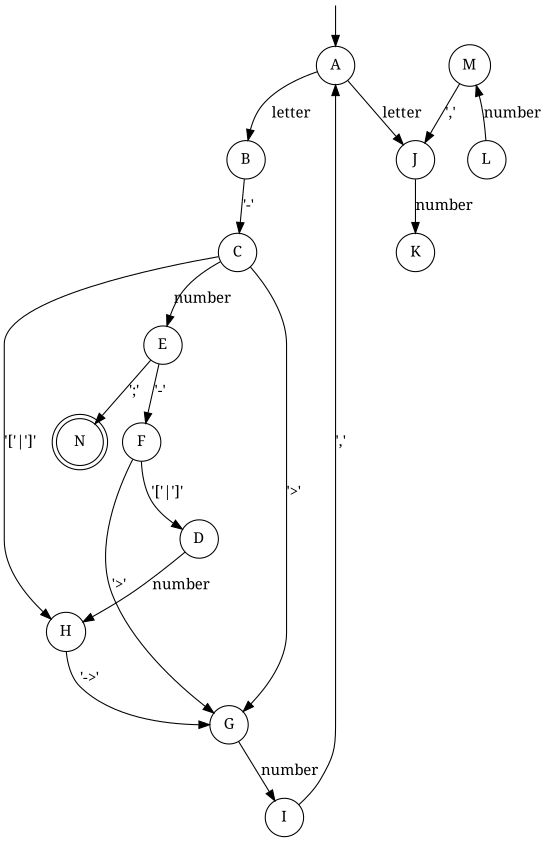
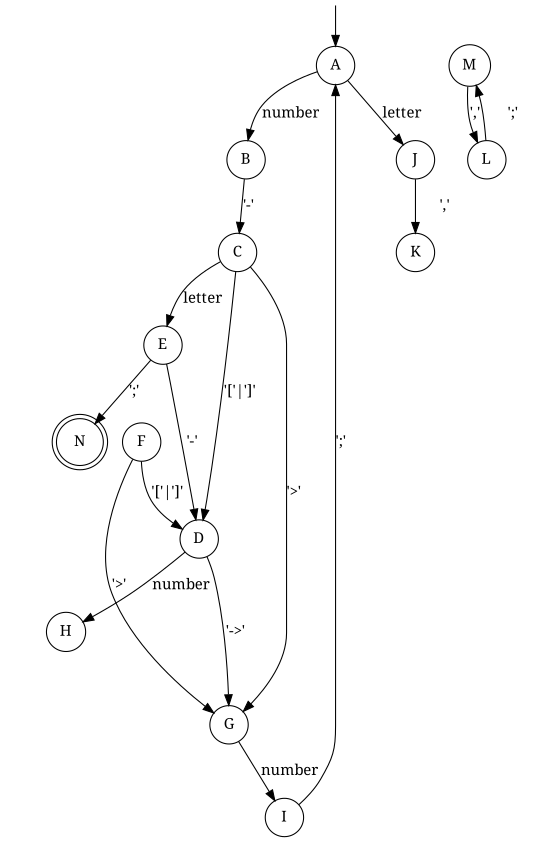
(445, 109) -> (468, 110)
(291, 113) -> (291, 113)
(513, 113) -> (513, 113)
(445, 206) -> (445, 206)
(203, 299) -> (203, 299)
(4, 364) -> (222, 391)
(154, 388) -> (181, 436)
(341, 442) -> (341, 442)
(118, 710) -> (223, 625)
